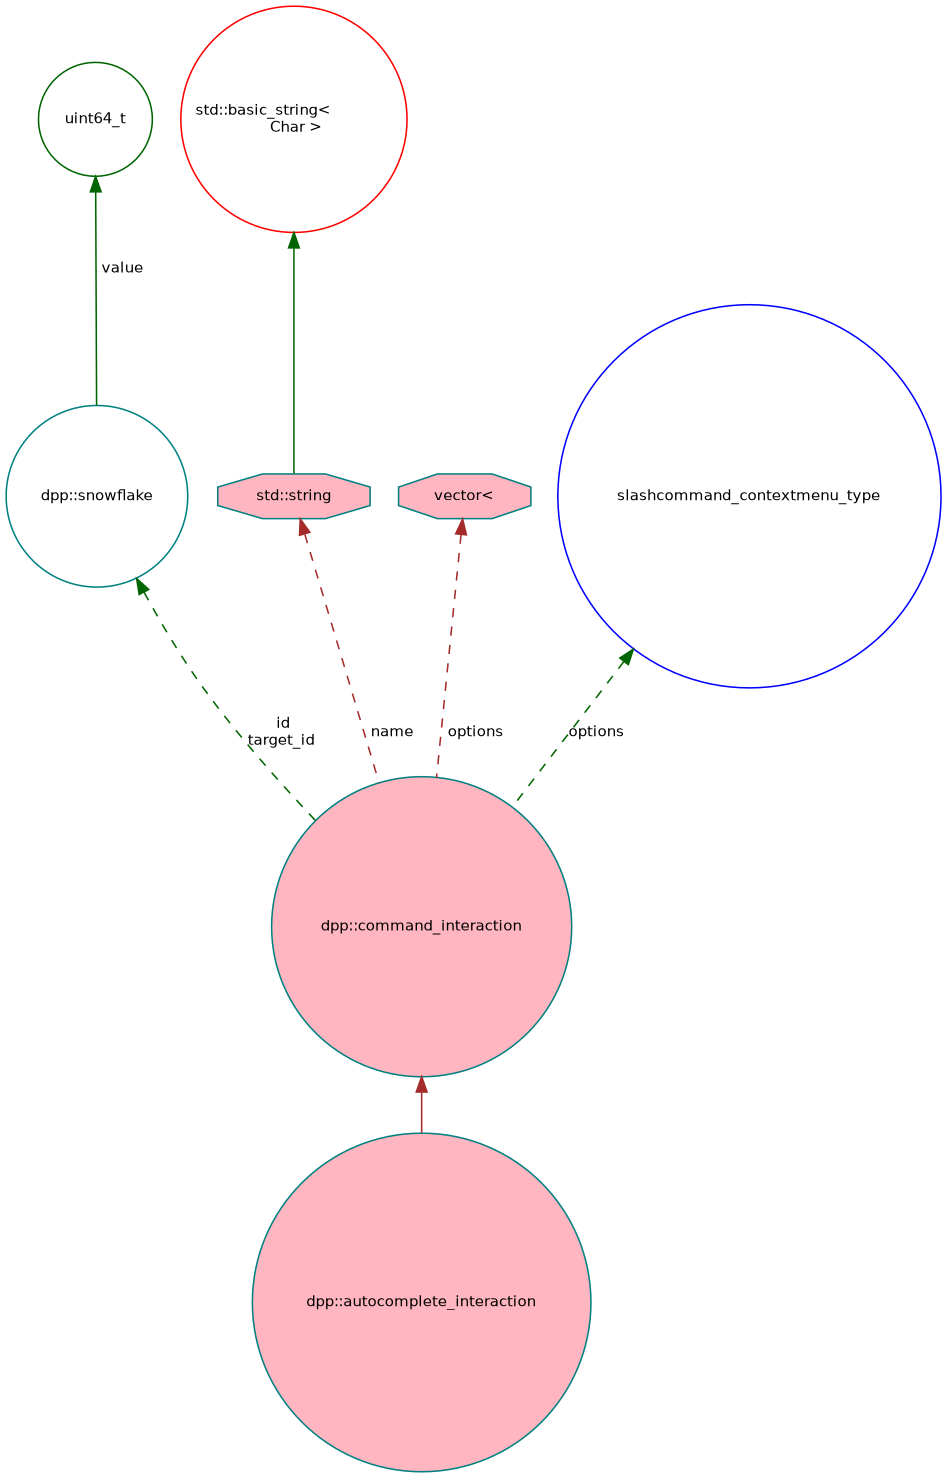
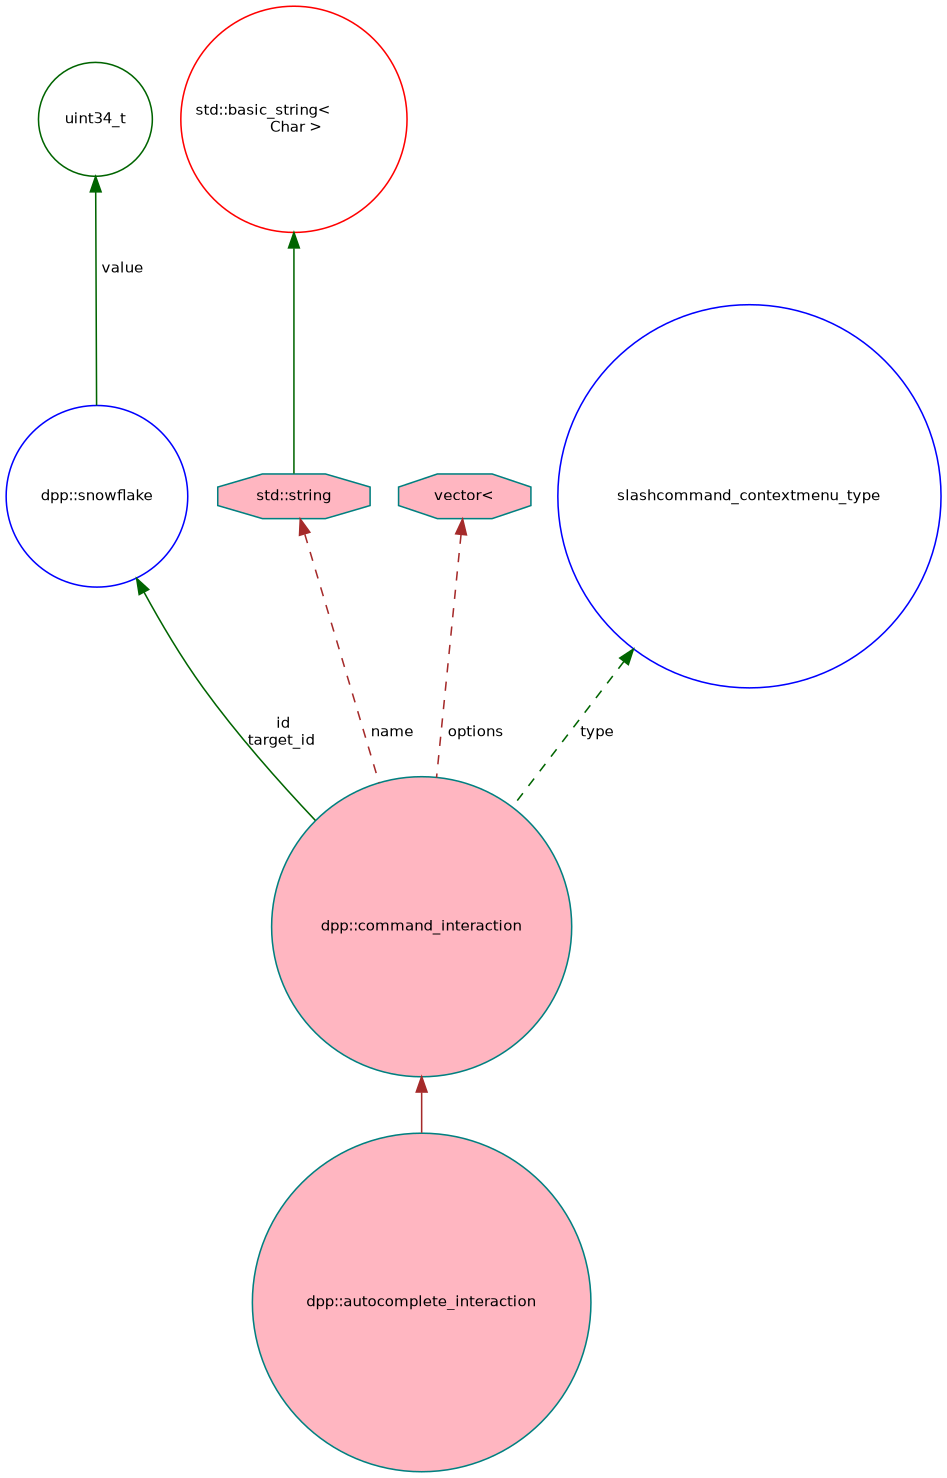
(95, 119) -> (95, 119)
(97, 496) -> (97, 496)
(222, 712) -> (222, 712)
(595, 732) -> (595, 732)
